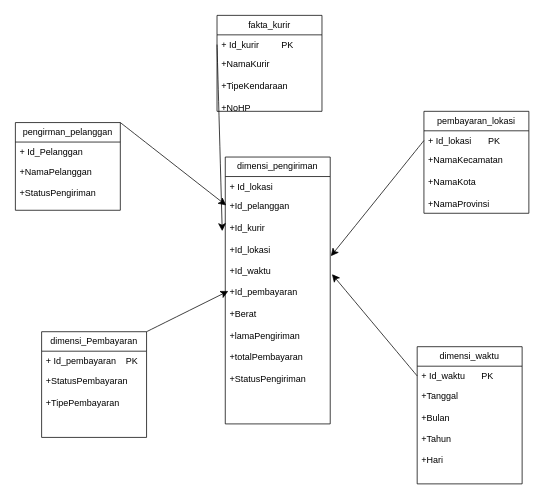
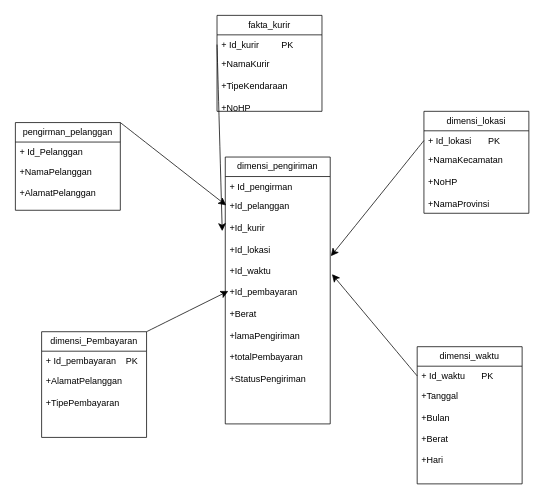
(477, 121) -> (477, 121)
(464, 172) -> (464, 172)
(60, 178) -> (58, 178)
(254, 187) -> (263, 187)
(89, 387) -> (84, 387)
(441, 413) -> (441, 413)
